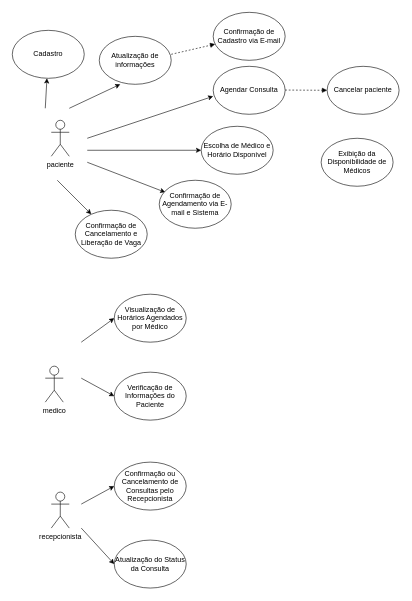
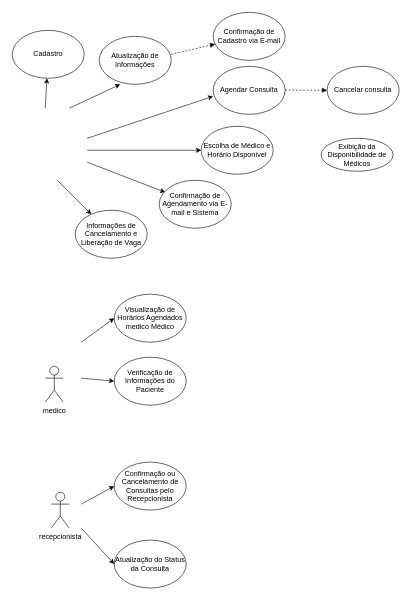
(363, 90) -> (363, 90)
(60, 138) -> none
(357, 162) -> (357, 155)
(111, 234) -> (111, 234)
(150, 318) -> (150, 318)
(150, 396) -> (150, 381)
